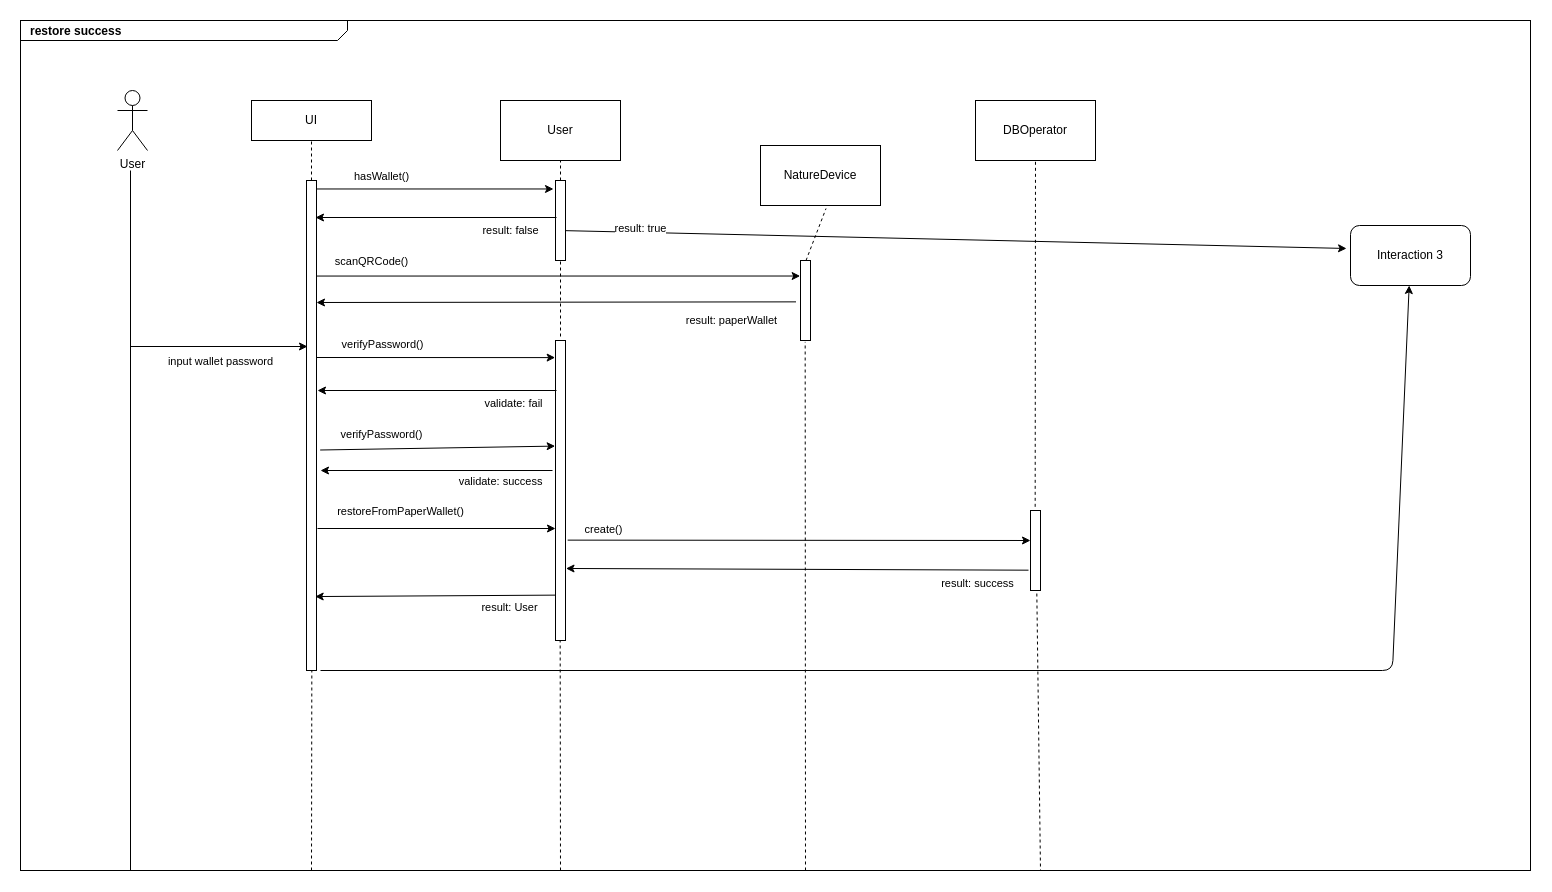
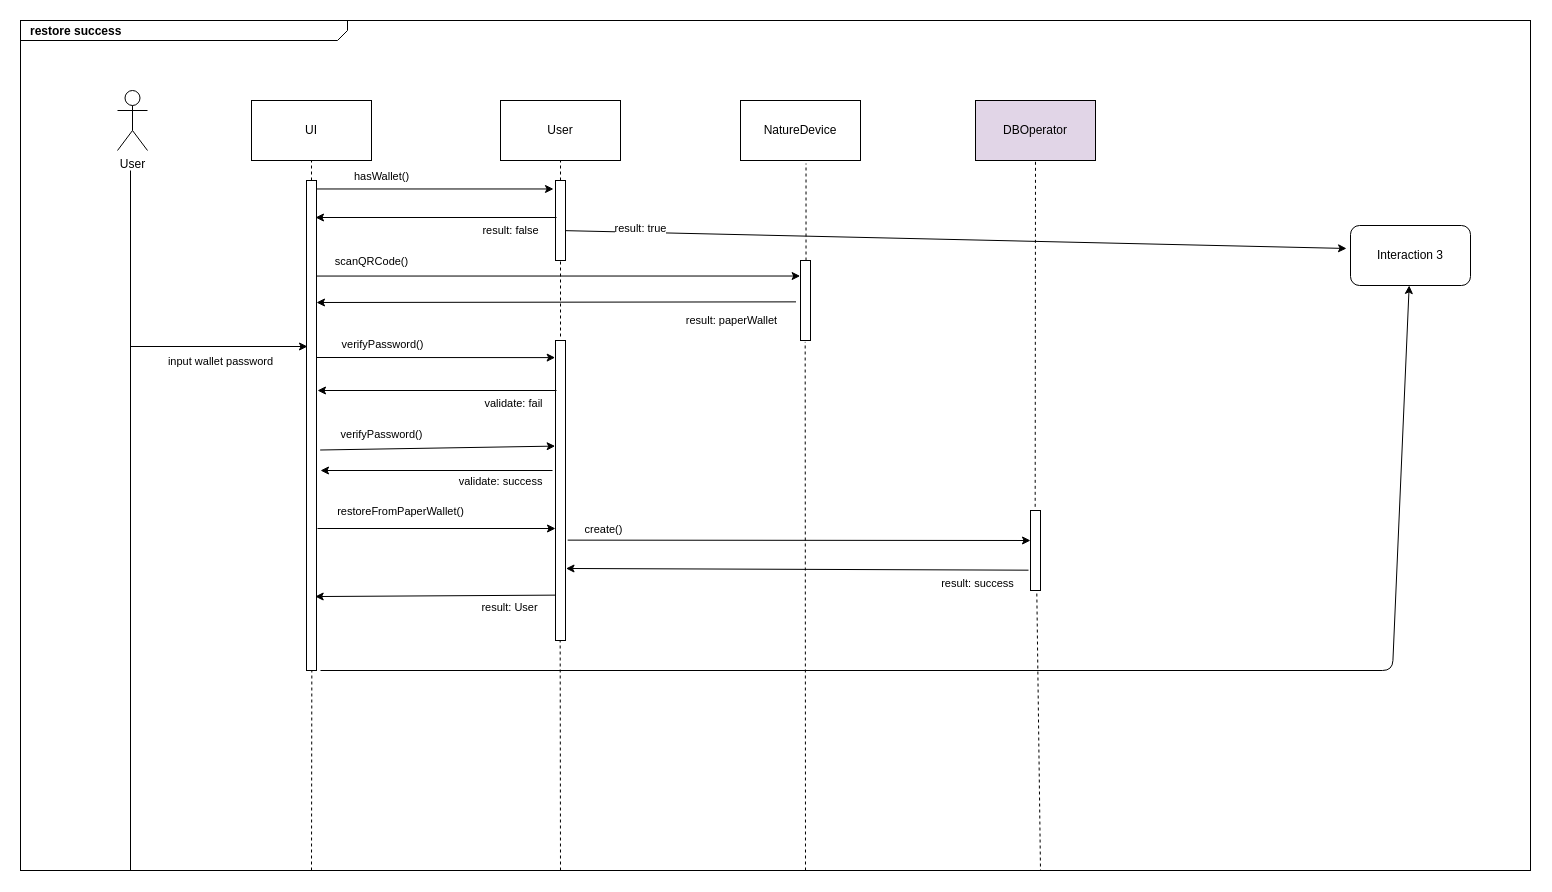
(312, 121) -> (312, 131)
(1036, 131) -> (1036, 131)
(821, 176) -> (801, 131)
